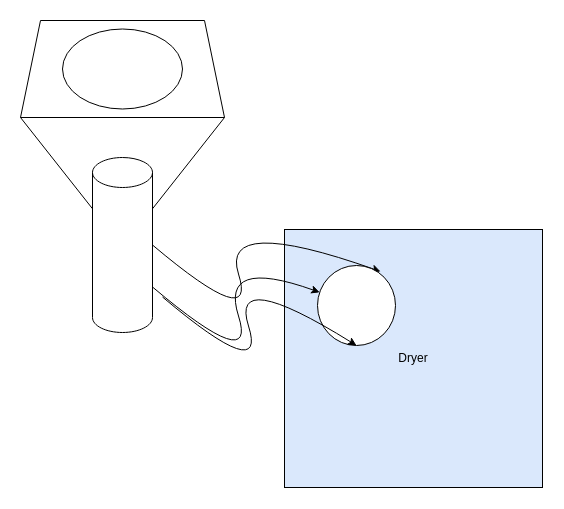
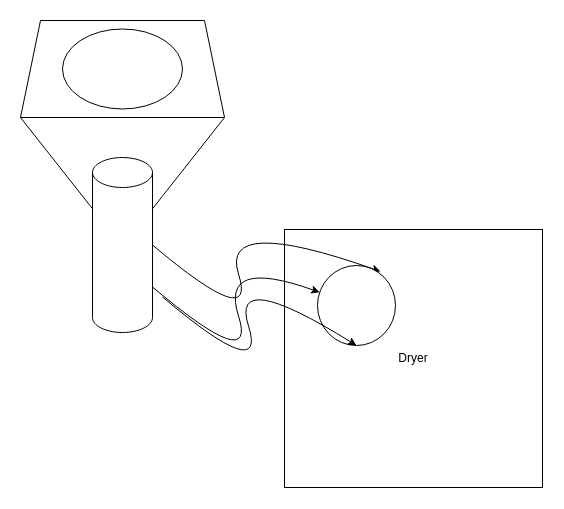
(414, 359) -> (414, 359)
